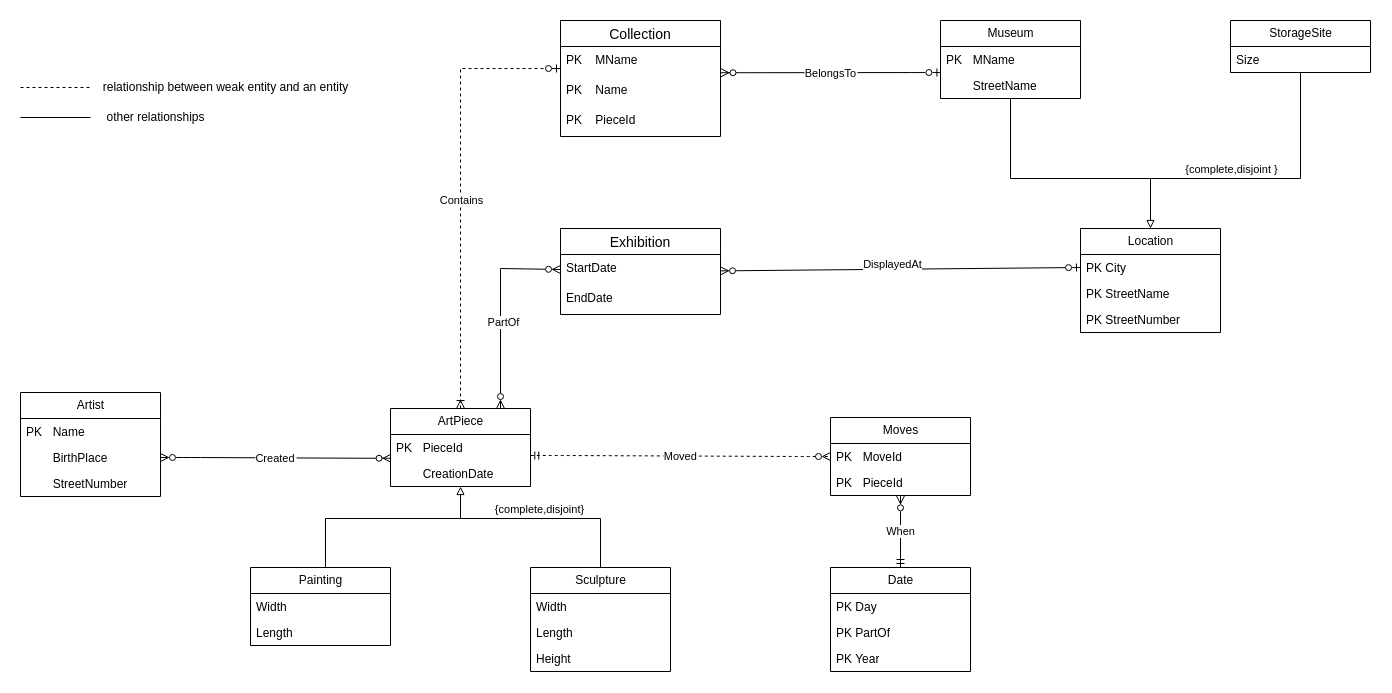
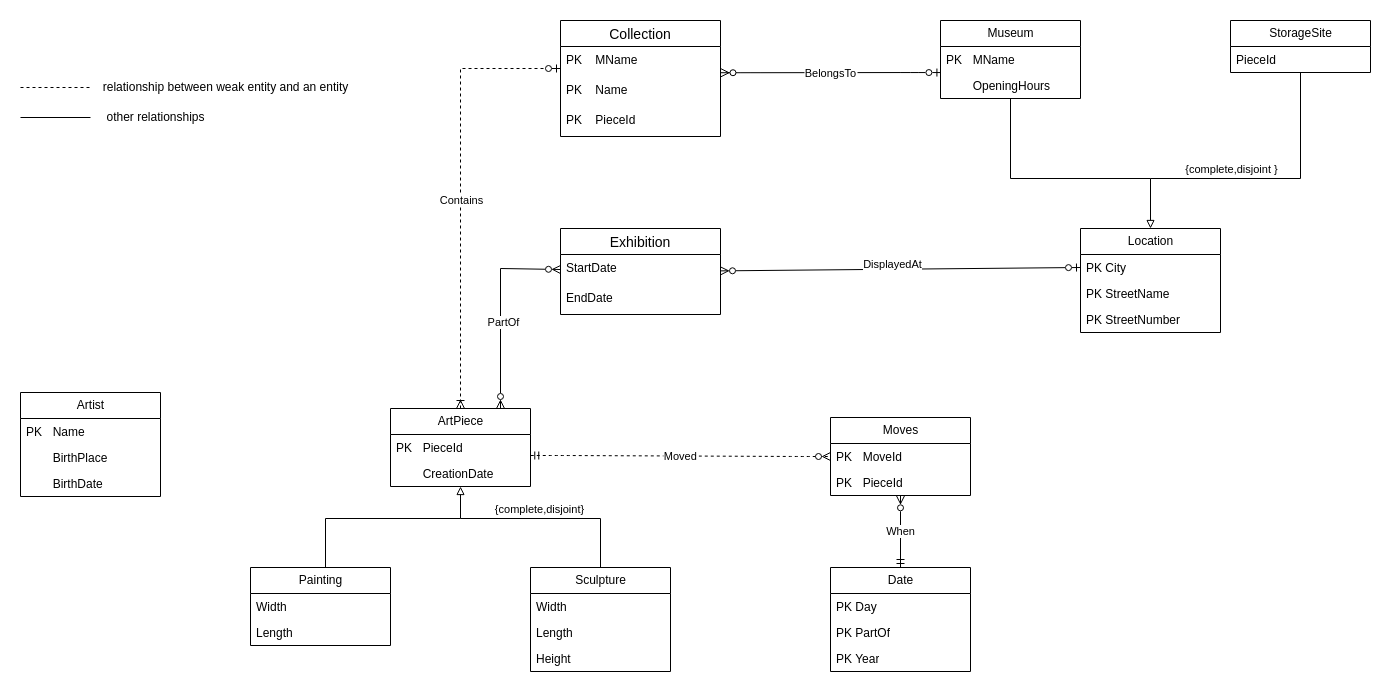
(1248, 61) -> (1258, 61)
(980, 87) -> (985, 87)
(287, 458) -> none
(67, 485) -> (55, 485)
